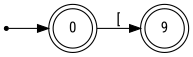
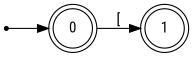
(165, 28) -> (165, 28)
